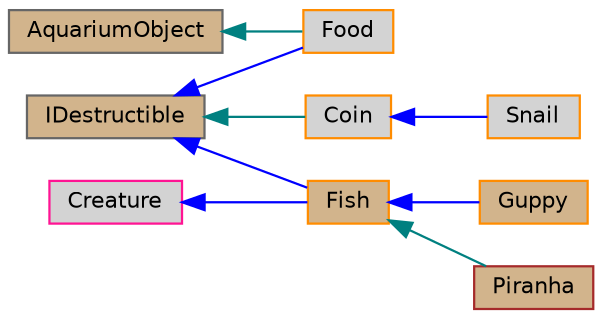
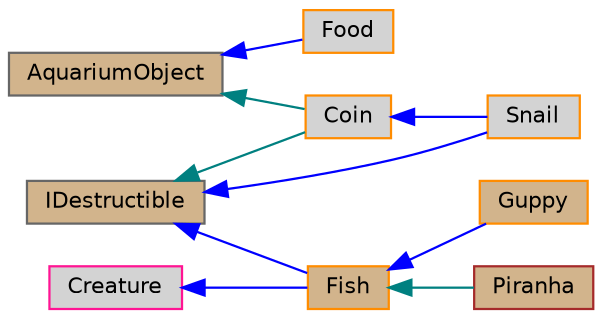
(274, 31) -> (274, 45)
(250, 67) -> (359, 167)
none -> (275, 104)
